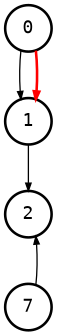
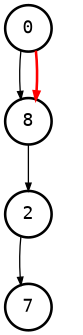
(28, 121) -> (28, 121)
(37, 265) -> (20, 257)
